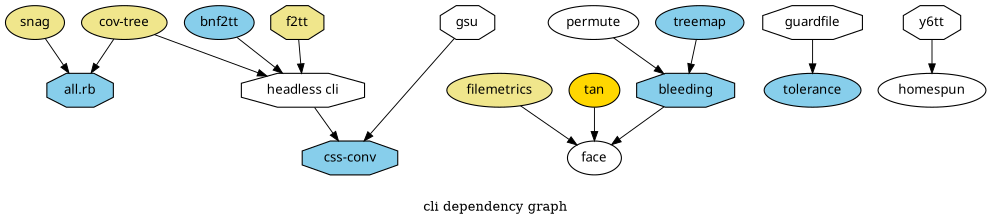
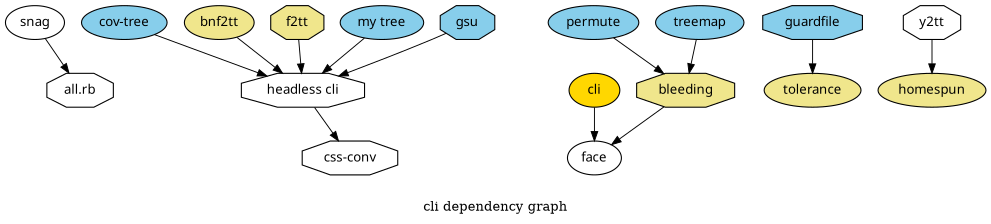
(35, 23) -> (35, 23)
(124, 23) -> (124, 23)
(219, 23) -> (219, 23)
none -> (382, 23)
(468, 23) -> (468, 23)
(594, 23) -> (594, 23)
(813, 23) -> (813, 23)
(932, 23) -> (932, 23)
(105, 52) -> none
(412, 86) -> (397, 54)
(80, 90) -> (80, 90)
(499, 90) -> none
(594, 90) -> (594, 90)
(686, 90) -> (686, 90)
(813, 90) -> (813, 90)
(932, 90) -> (932, 90)
(350, 158) -> (350, 158)
